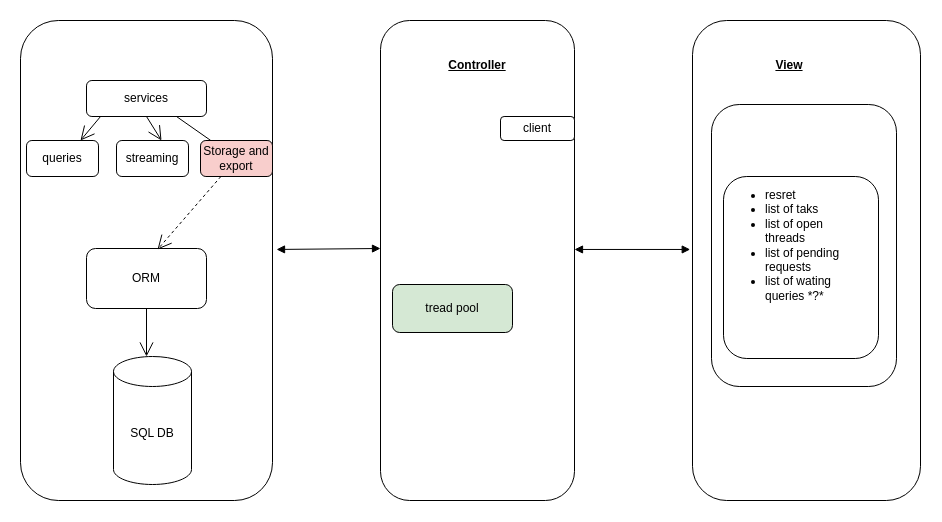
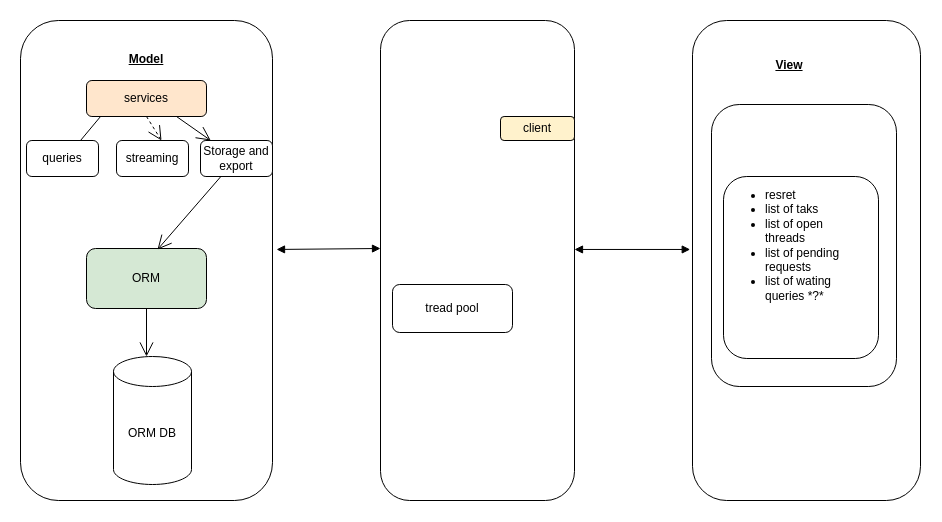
none -> (147, 60)
(478, 66) -> none
(147, 99) -> (147, 99)
(153, 127) -> (153, 127)
(538, 129) -> (538, 129)
(84, 136) -> (84, 137)
(207, 138) -> (206, 137)
(237, 159) -> (237, 159)
(191, 211) -> (191, 211)
(147, 279) -> (147, 279)
(453, 309) -> (453, 309)
(153, 434) -> (153, 434)
